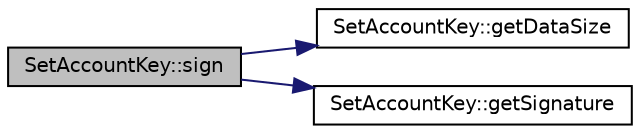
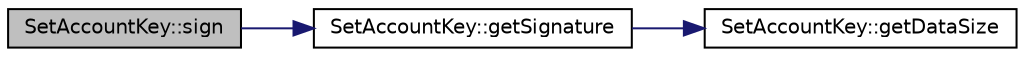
(269, 51) -> (658, 28)
